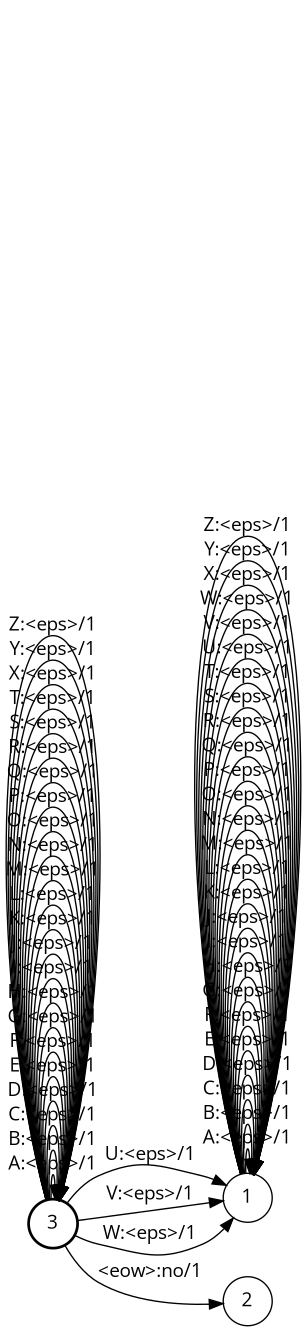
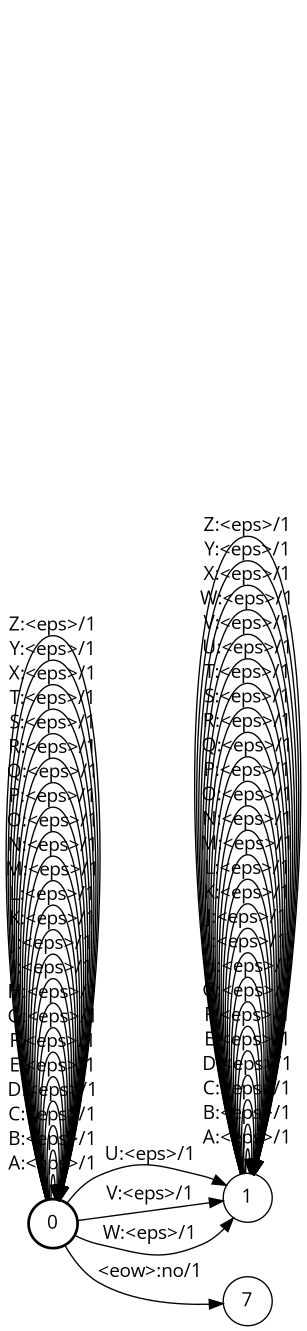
(53, 1224) -> (53, 1224)
(248, 1301) -> (248, 1301)
